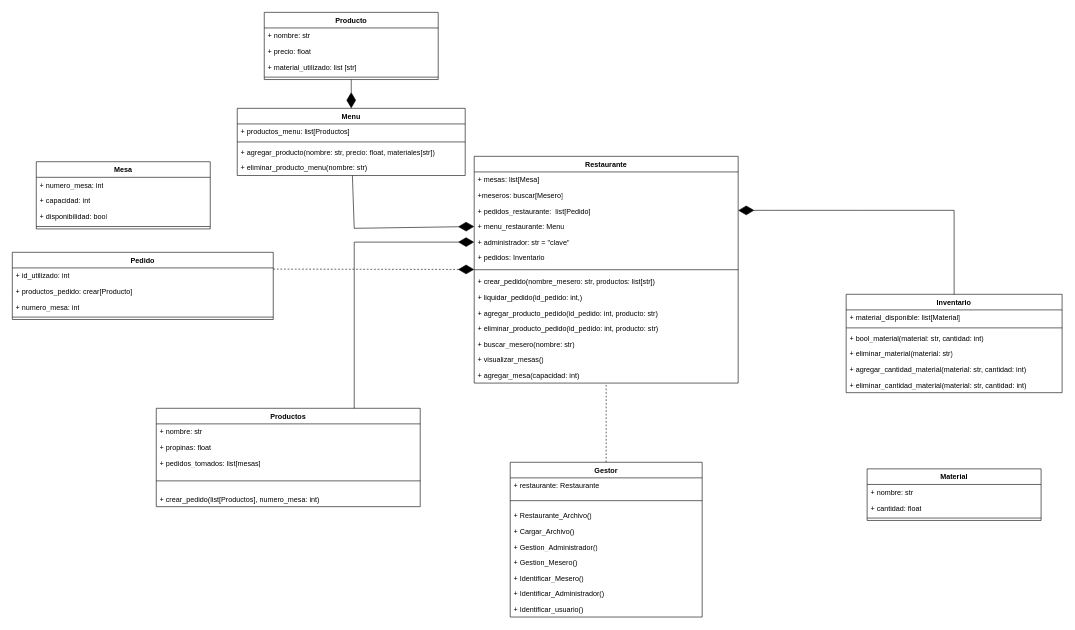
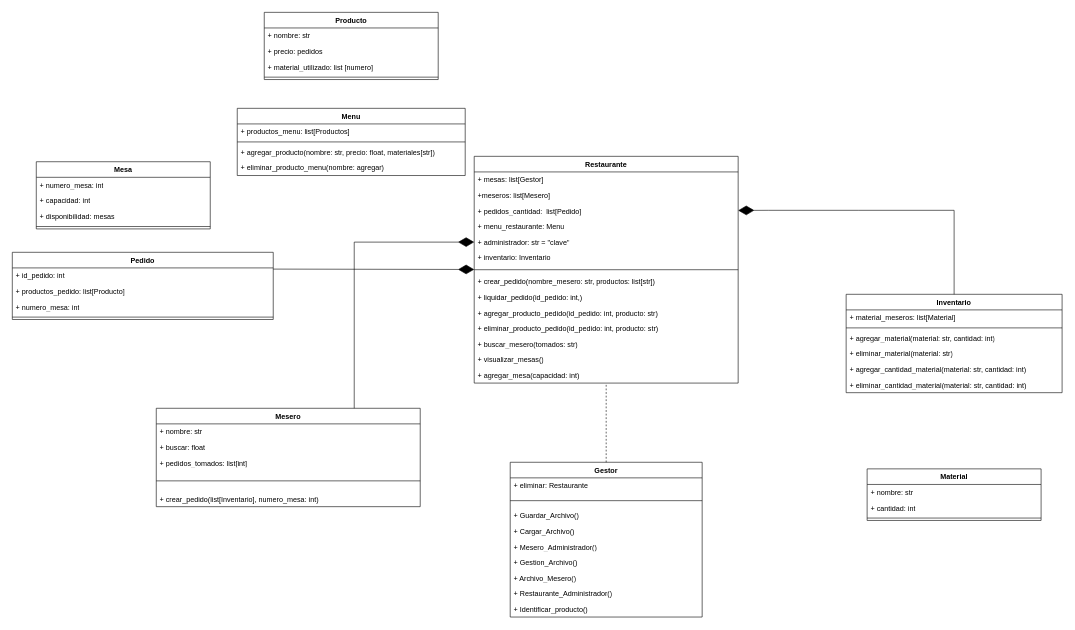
(293, 52) -> (297, 52)
(322, 68) -> (328, 68)
(351, 92) -> none
(311, 168) -> (319, 168)
(512, 180) -> (516, 180)
(524, 196) -> (519, 196)
(544, 212) -> (537, 212)
(76, 217) -> (79, 217)
(409, 227) -> none
(516, 258) -> (521, 258)
(367, 269) -> (367, 269)
(47, 276) -> (43, 276)
(83, 292) -> (79, 292)
(913, 318) -> (910, 318)
(928, 339) -> (935, 339)
(532, 345) -> (534, 345)
(288, 417) -> (288, 417)
(189, 448) -> (186, 448)
(215, 464) -> (210, 464)
(564, 486) -> (555, 486)
(251, 500) -> (252, 500)
(900, 509) -> (896, 509)
(558, 516) -> (550, 516)
(561, 548) -> (559, 548)
(548, 563) -> (549, 563)
(555, 579) -> (548, 579)
(568, 594) -> (570, 594)
(557, 610) -> (559, 610)
